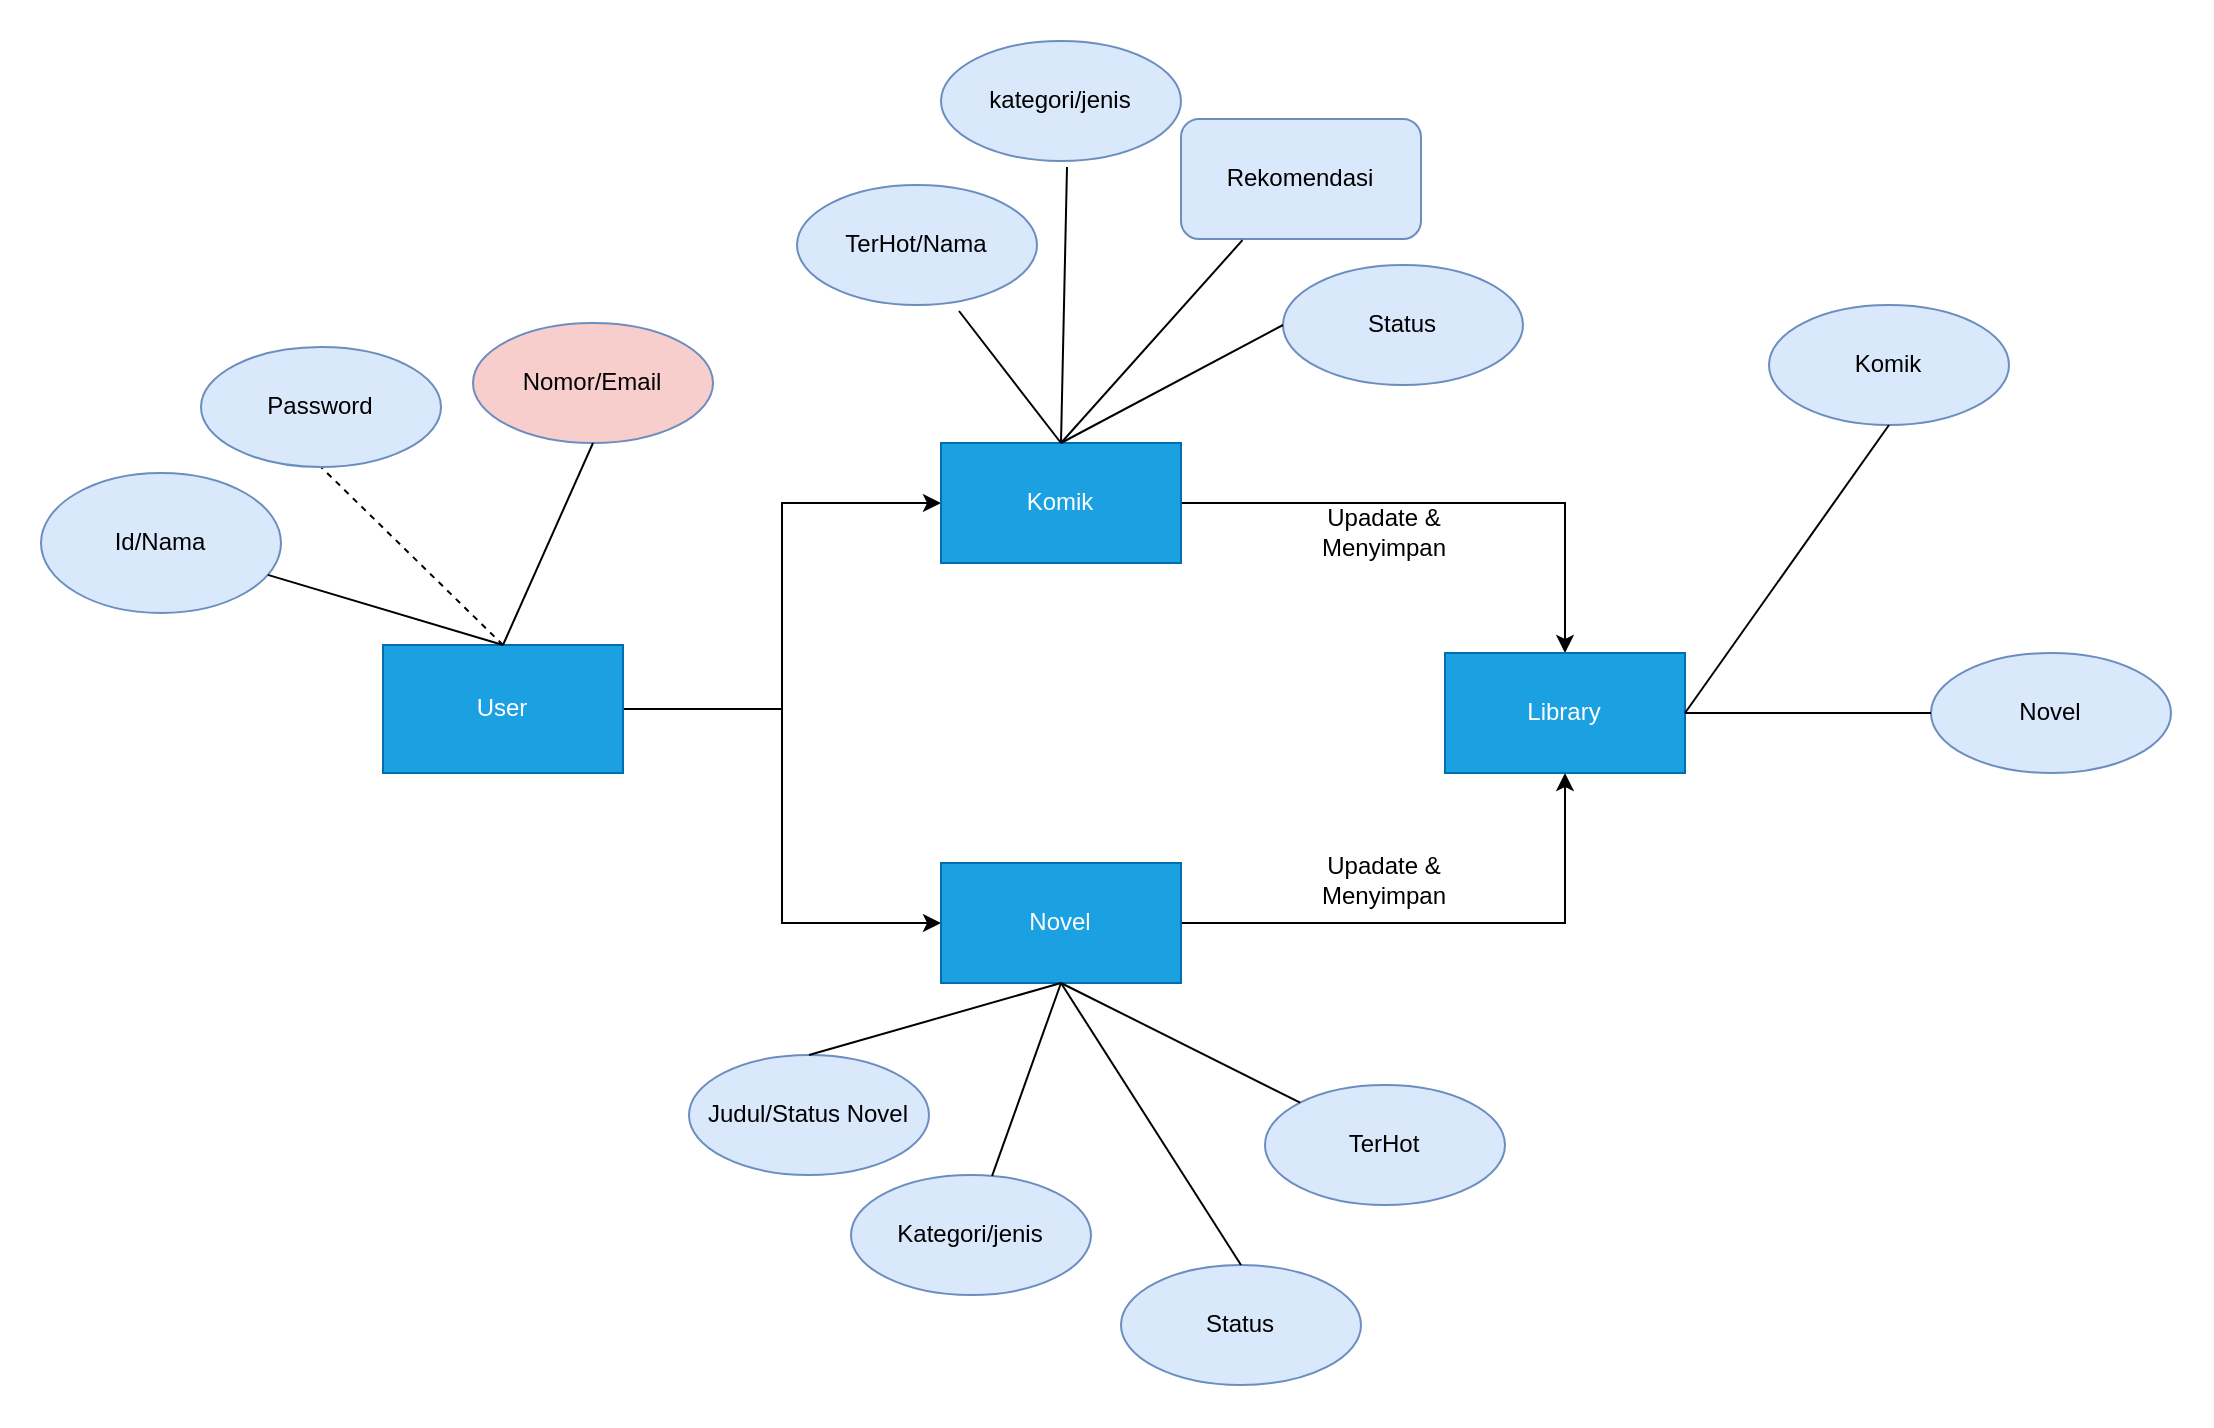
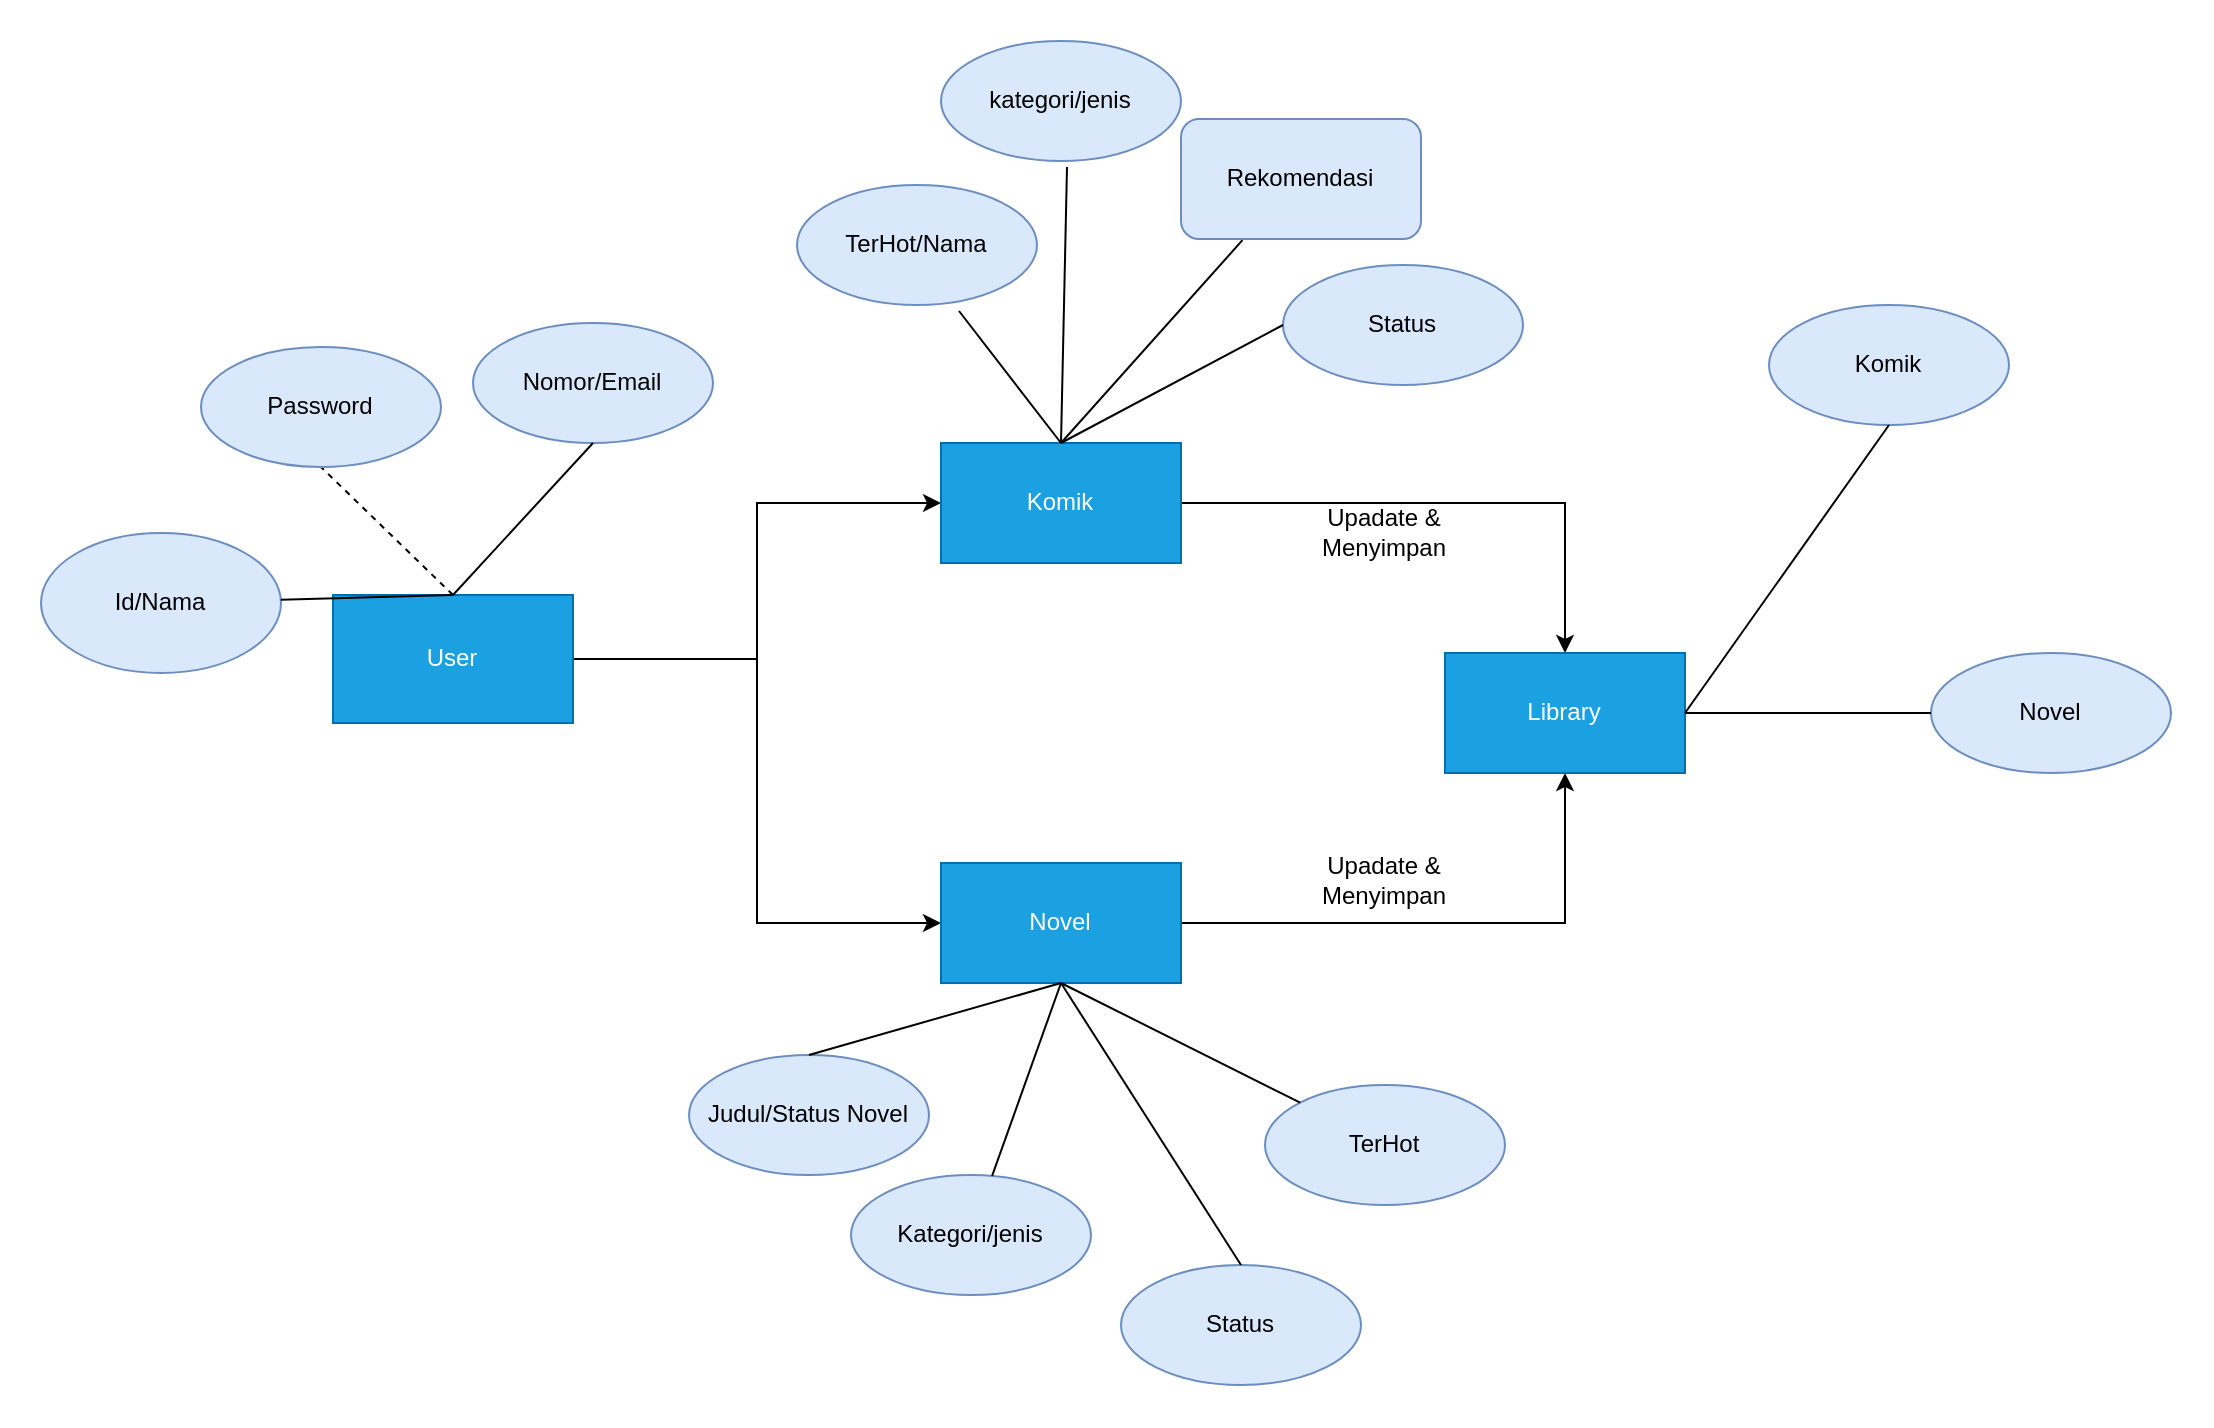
(593, 383) -> (593, 383)
(161, 543) -> (161, 603)
(503, 709) -> (453, 659)
